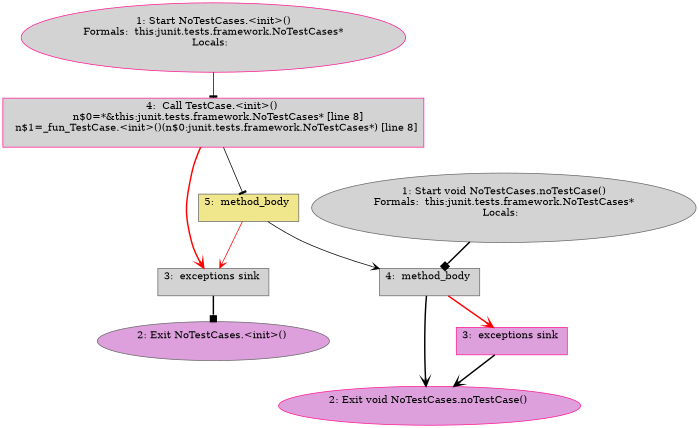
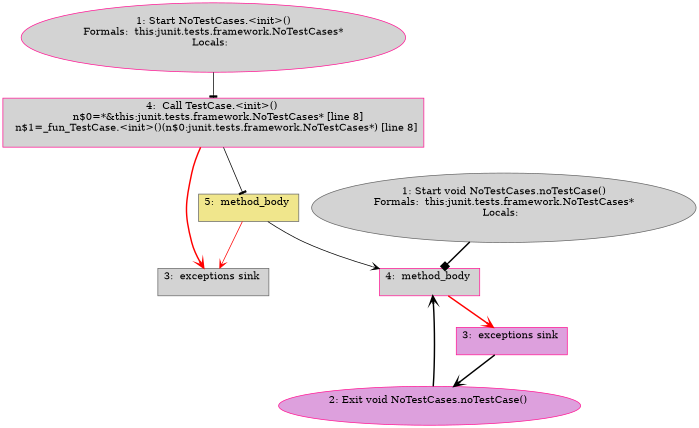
(430, 282) -> (430, 282)
(425, 337) -> (434, 345)
(213, 341) -> none
